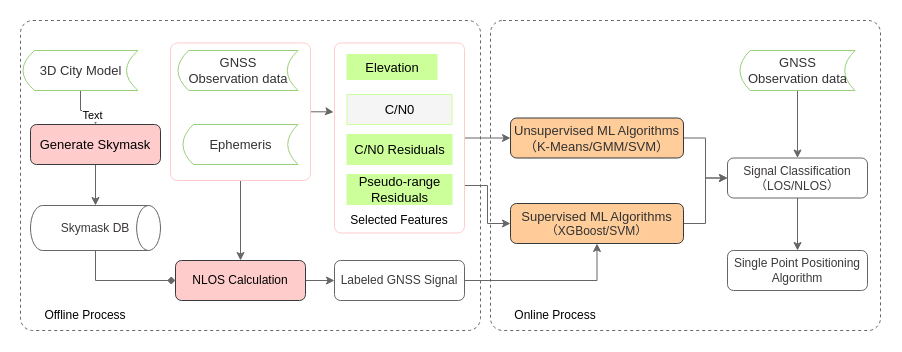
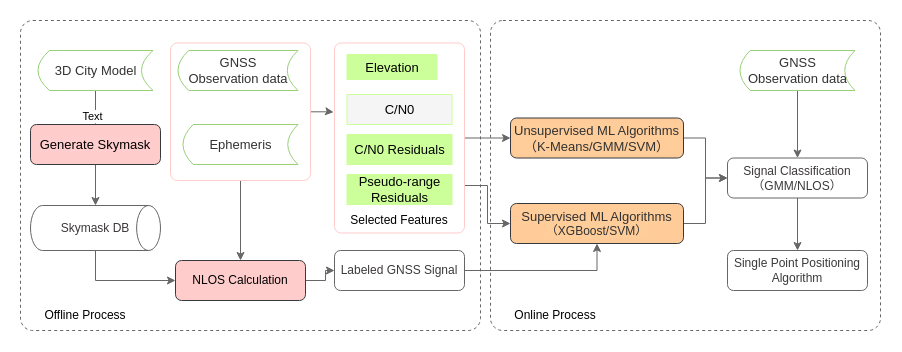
(81, 71) -> (96, 71)
(798, 179) -> (798, 179)
(167, 281) -> (167, 281)
(400, 281) -> (400, 271)
